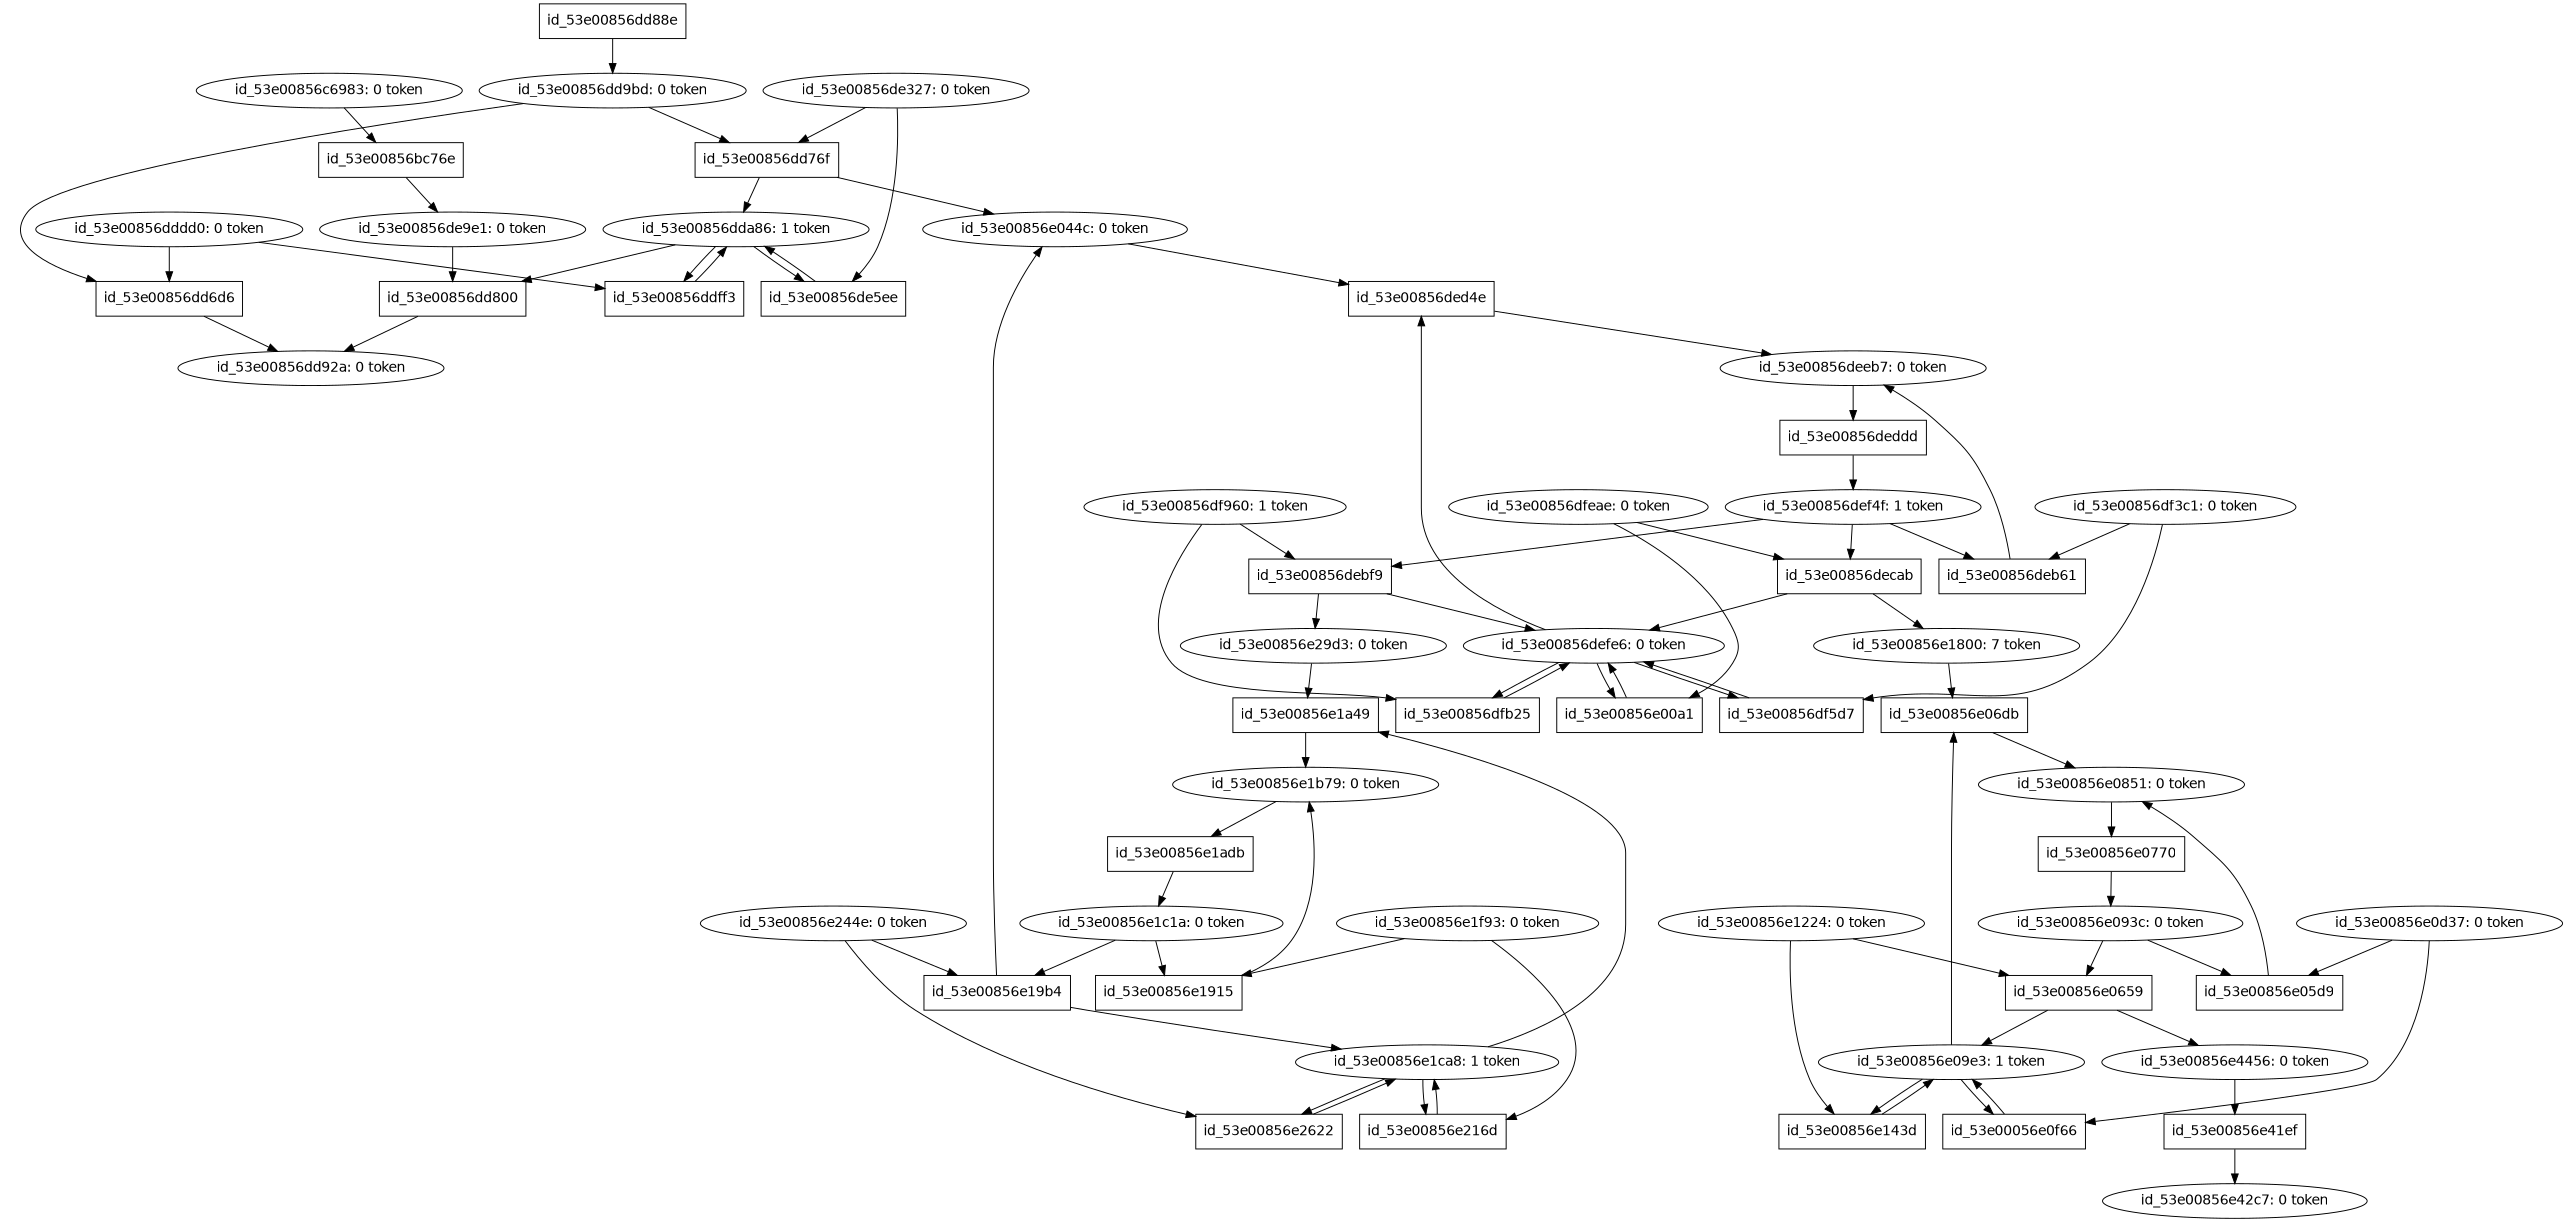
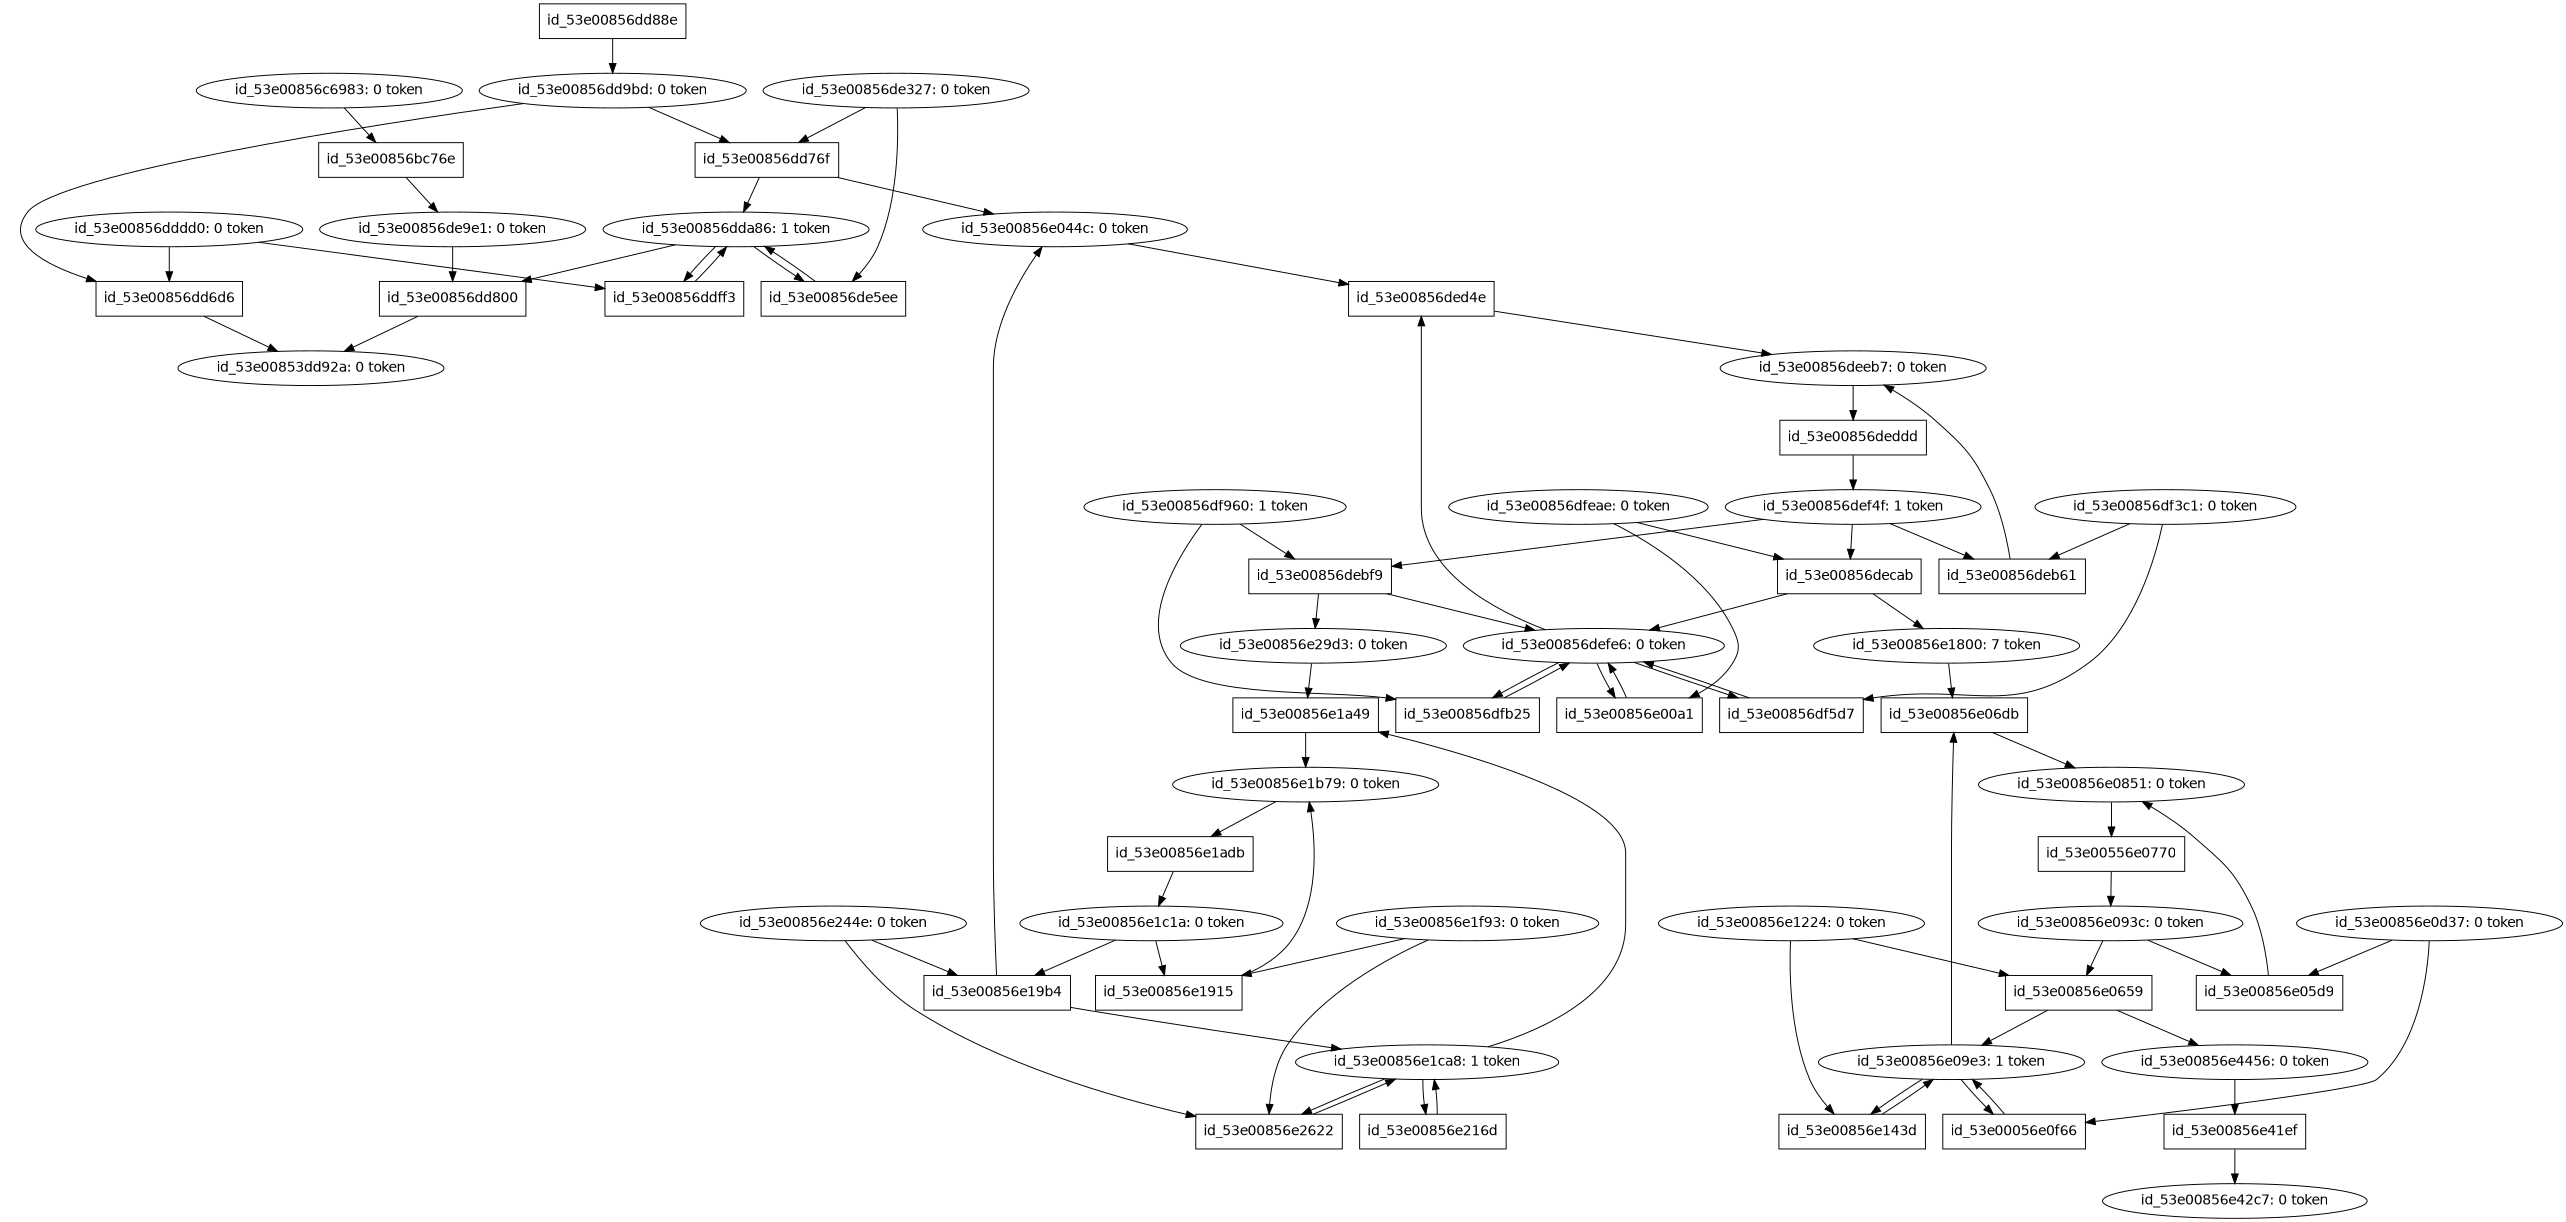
(311, 368) -> (311, 368)
(2111, 854) -> (2111, 854)
(1570, 1027) -> (1326, 1003)
